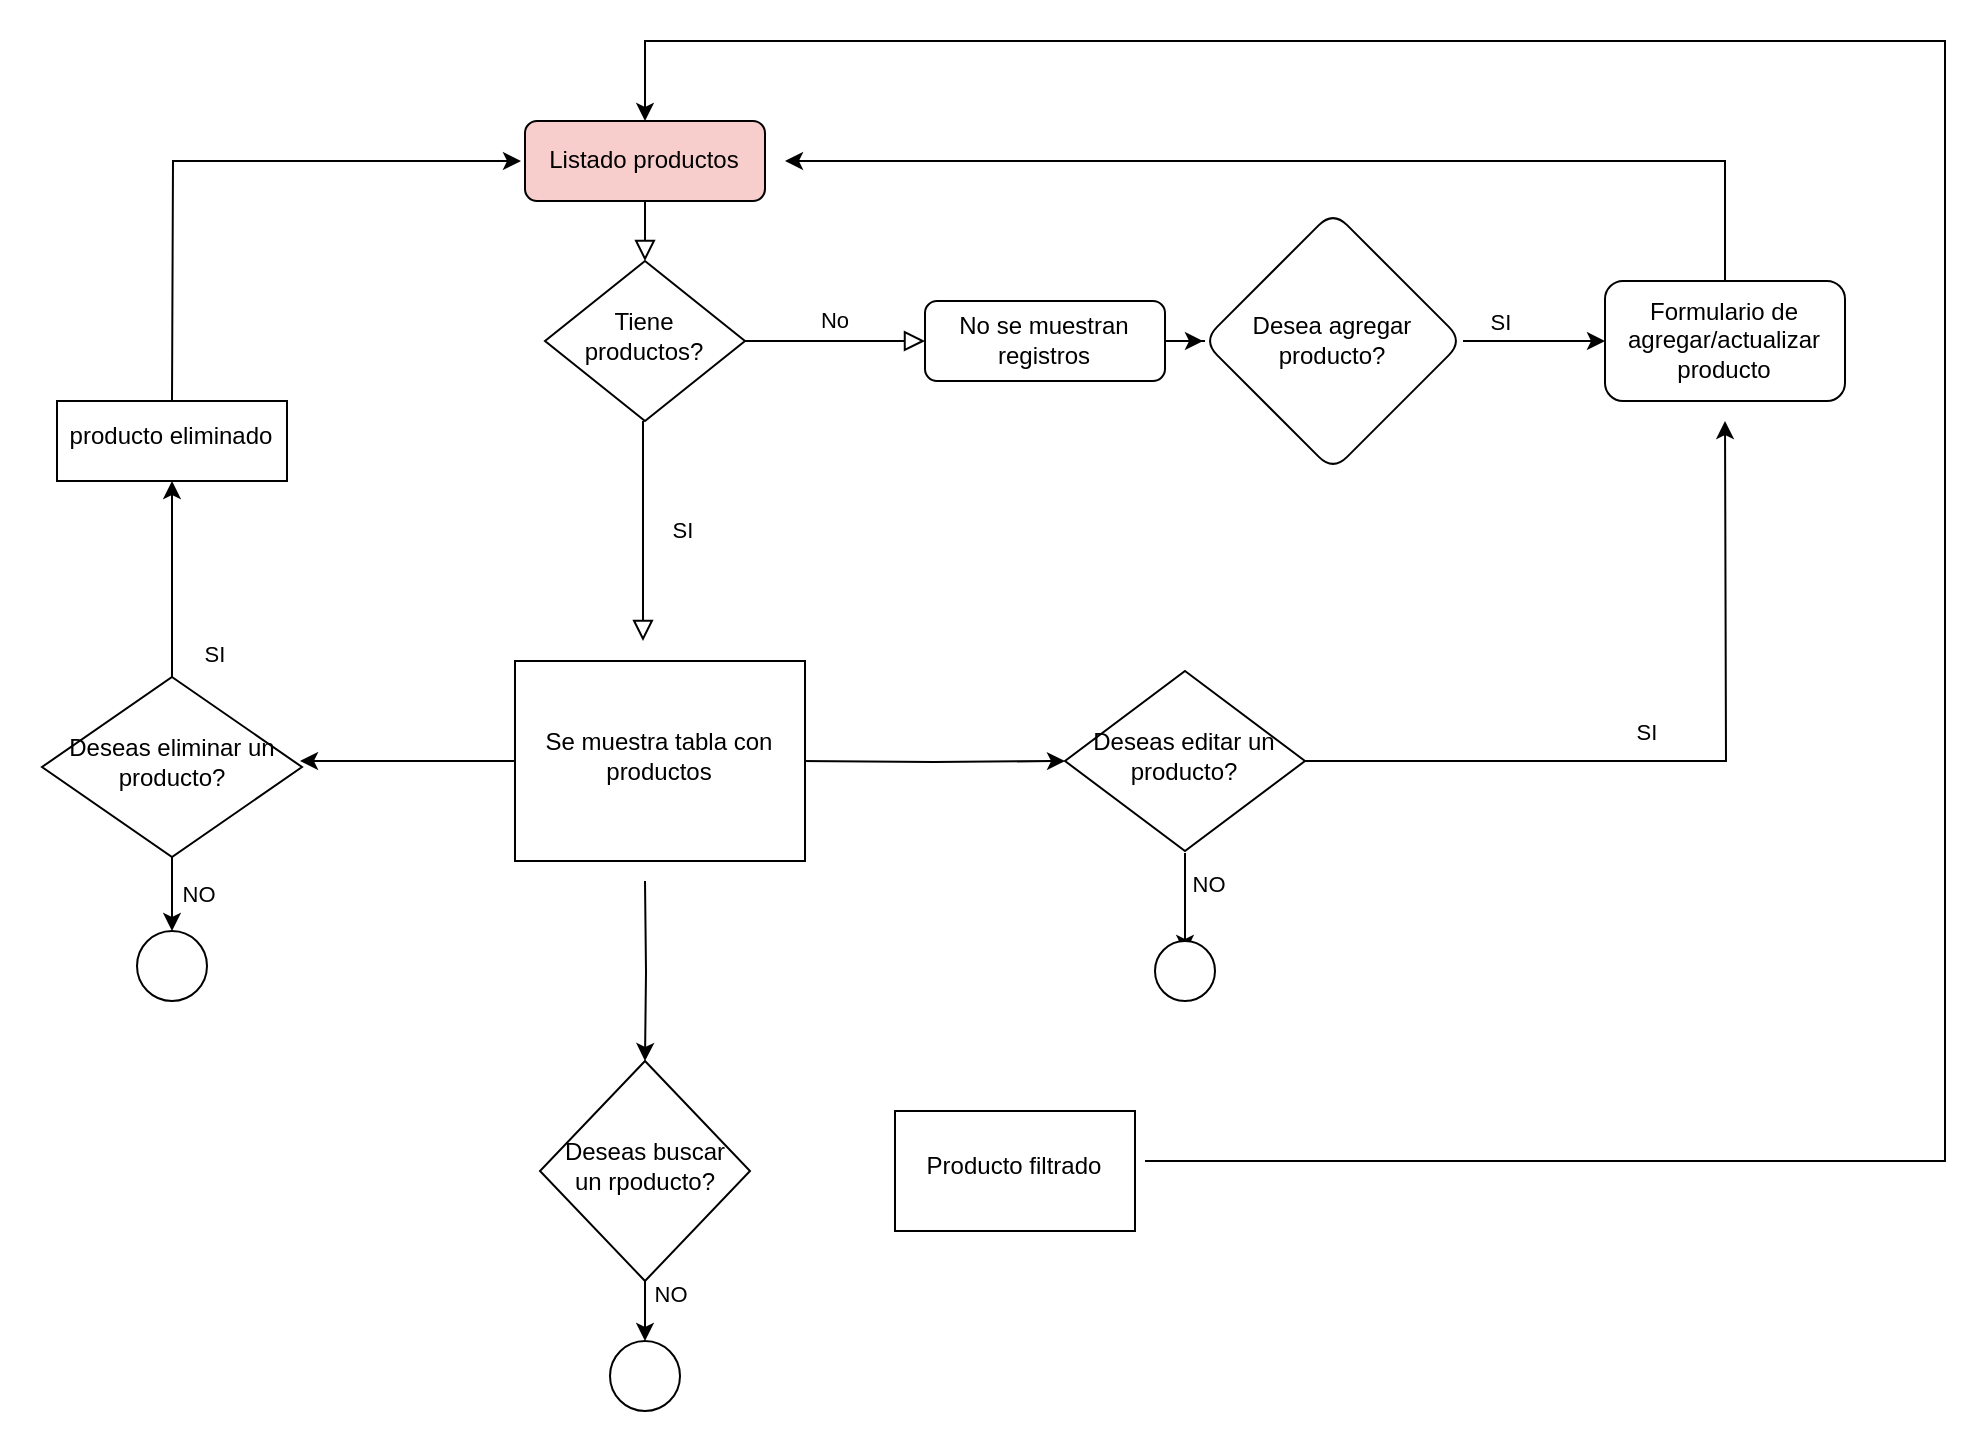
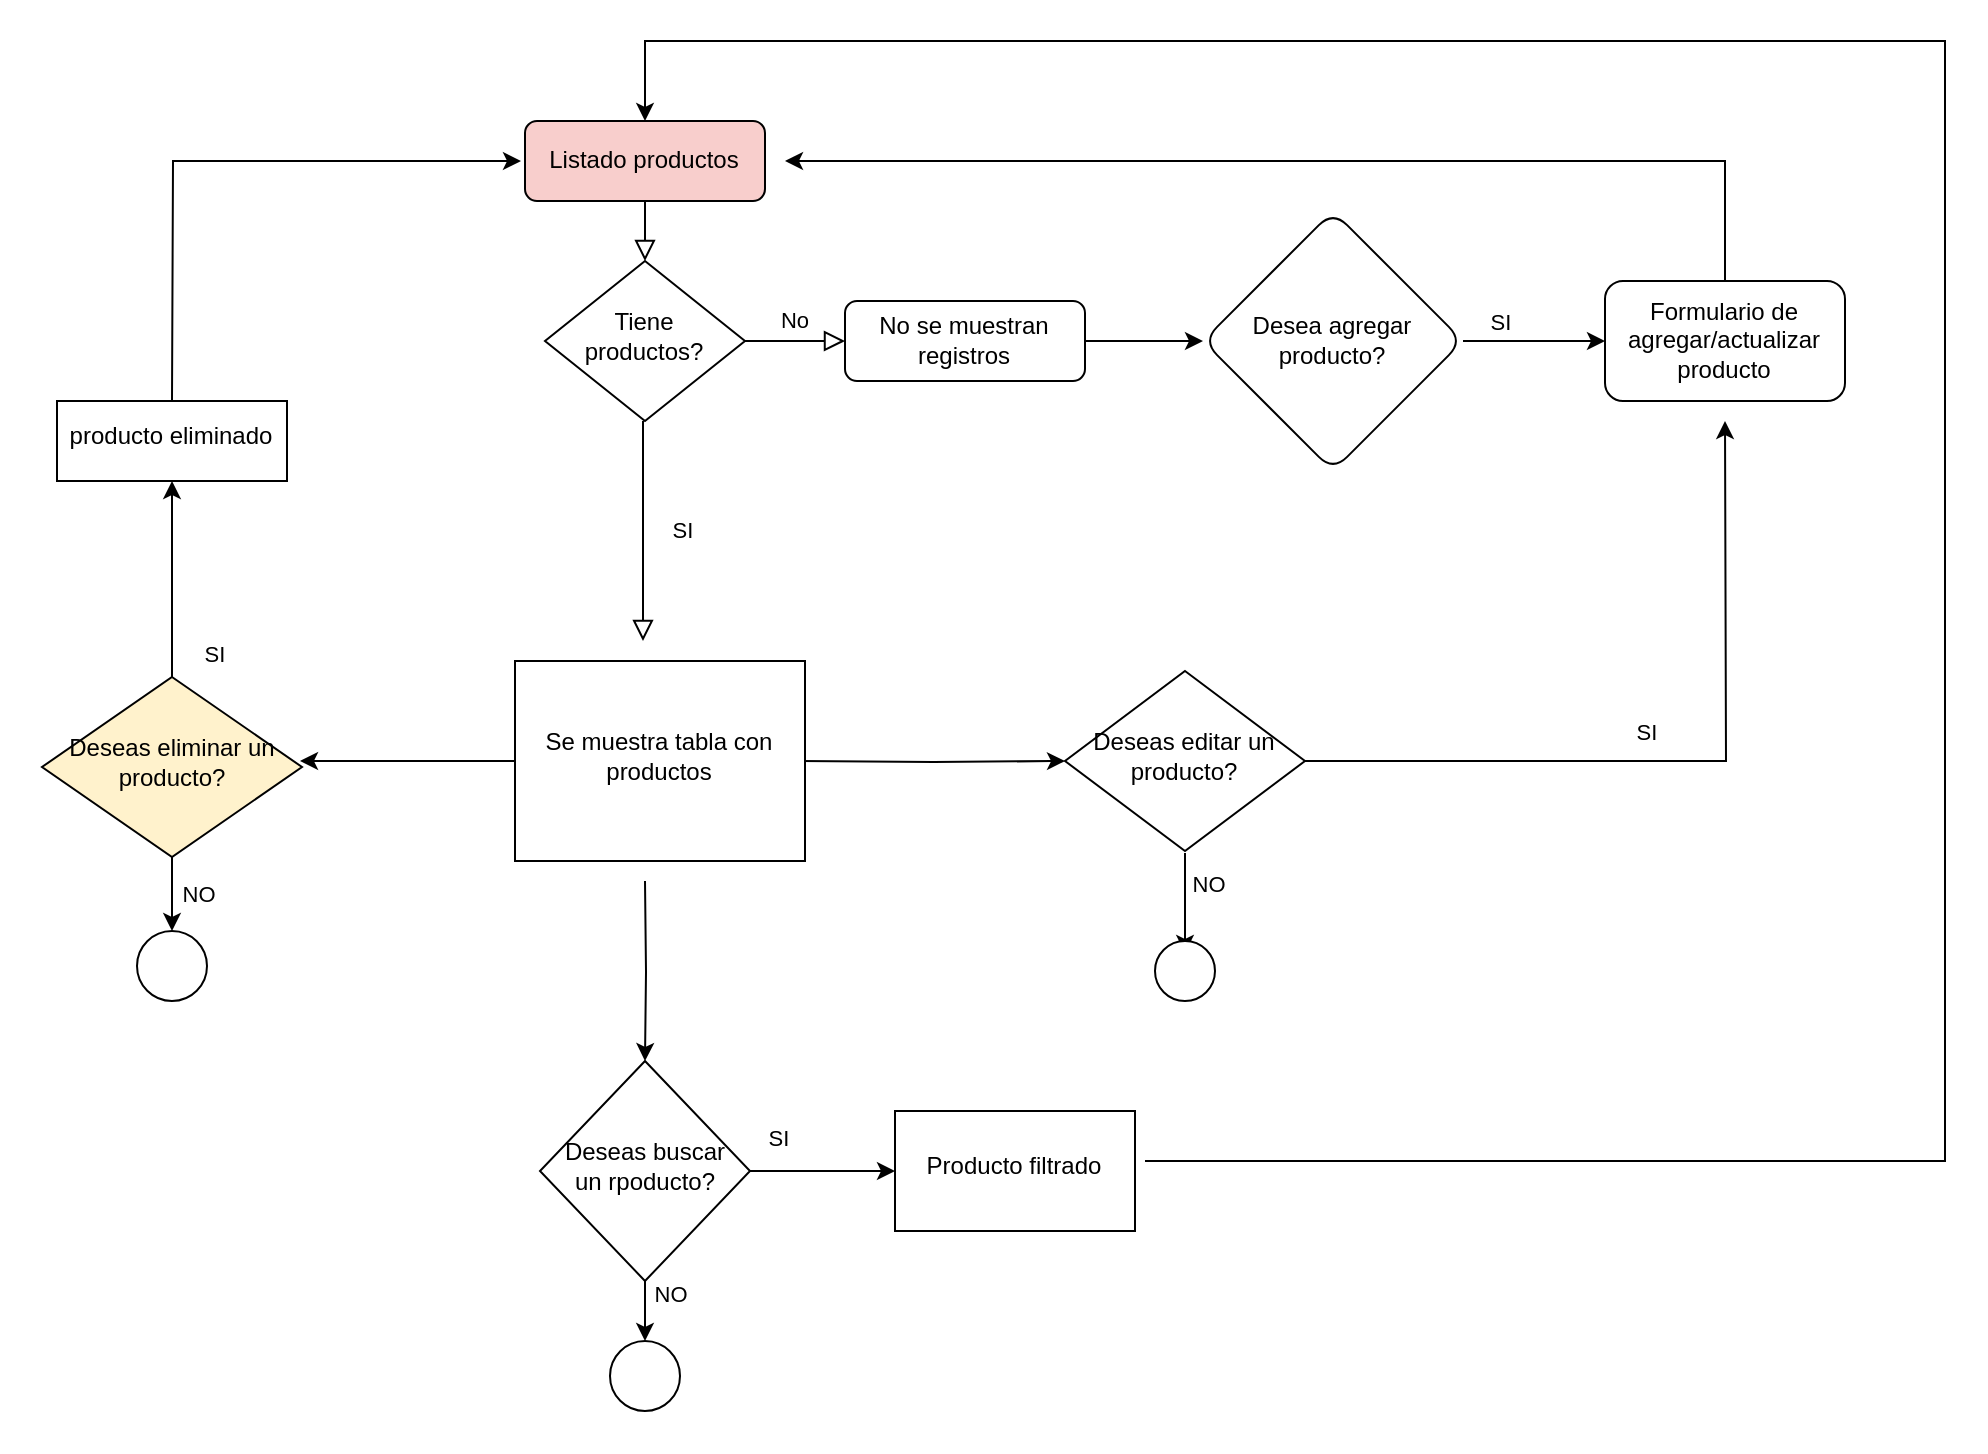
(1045, 341) -> (965, 341)
(172, 767) -> (172, 767)
none -> (816, 1171)
